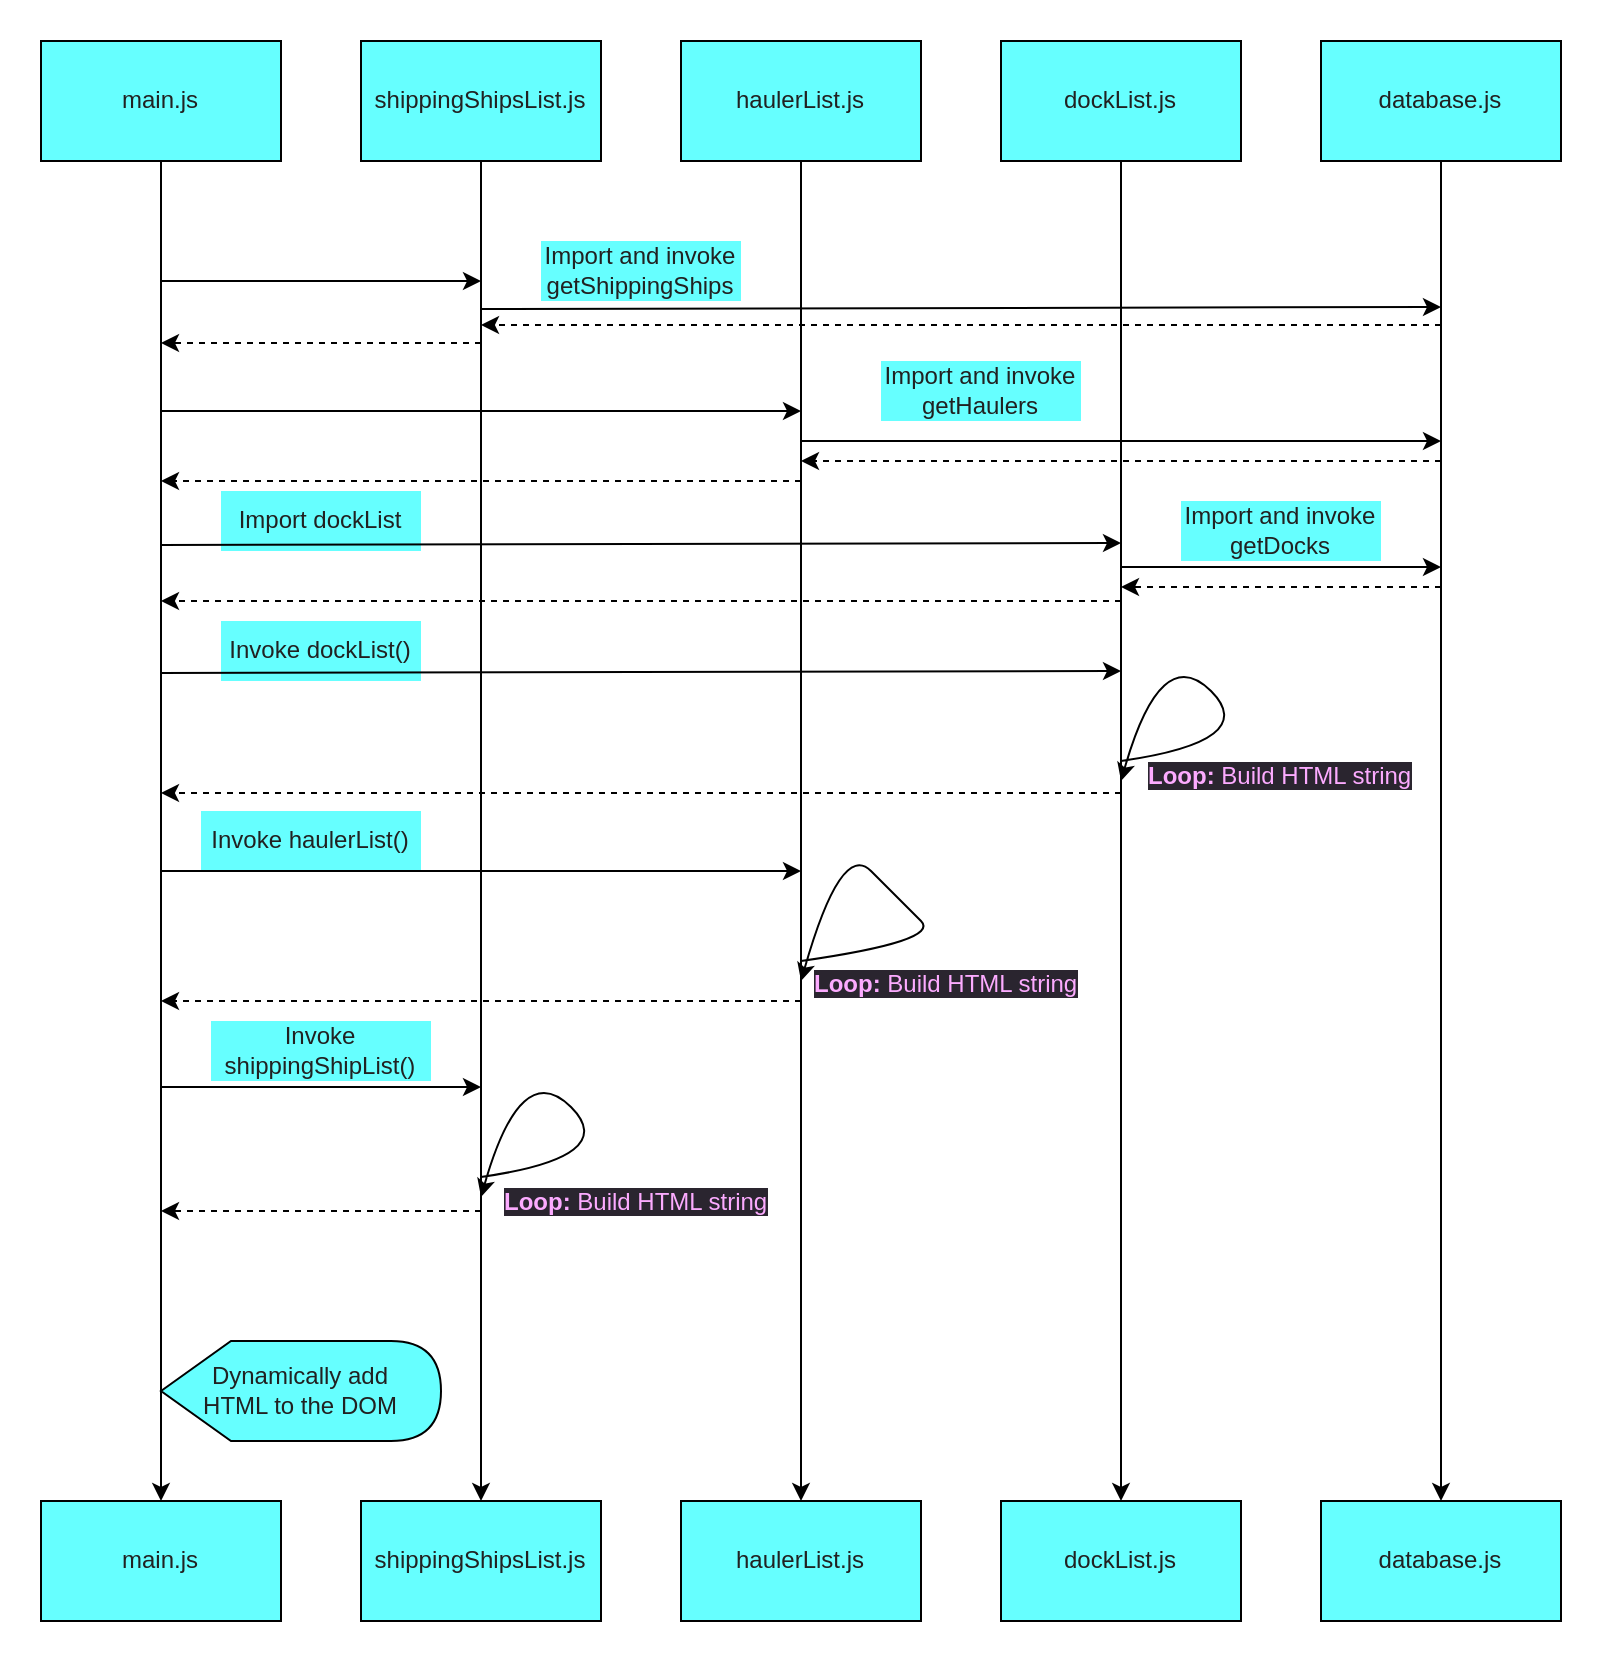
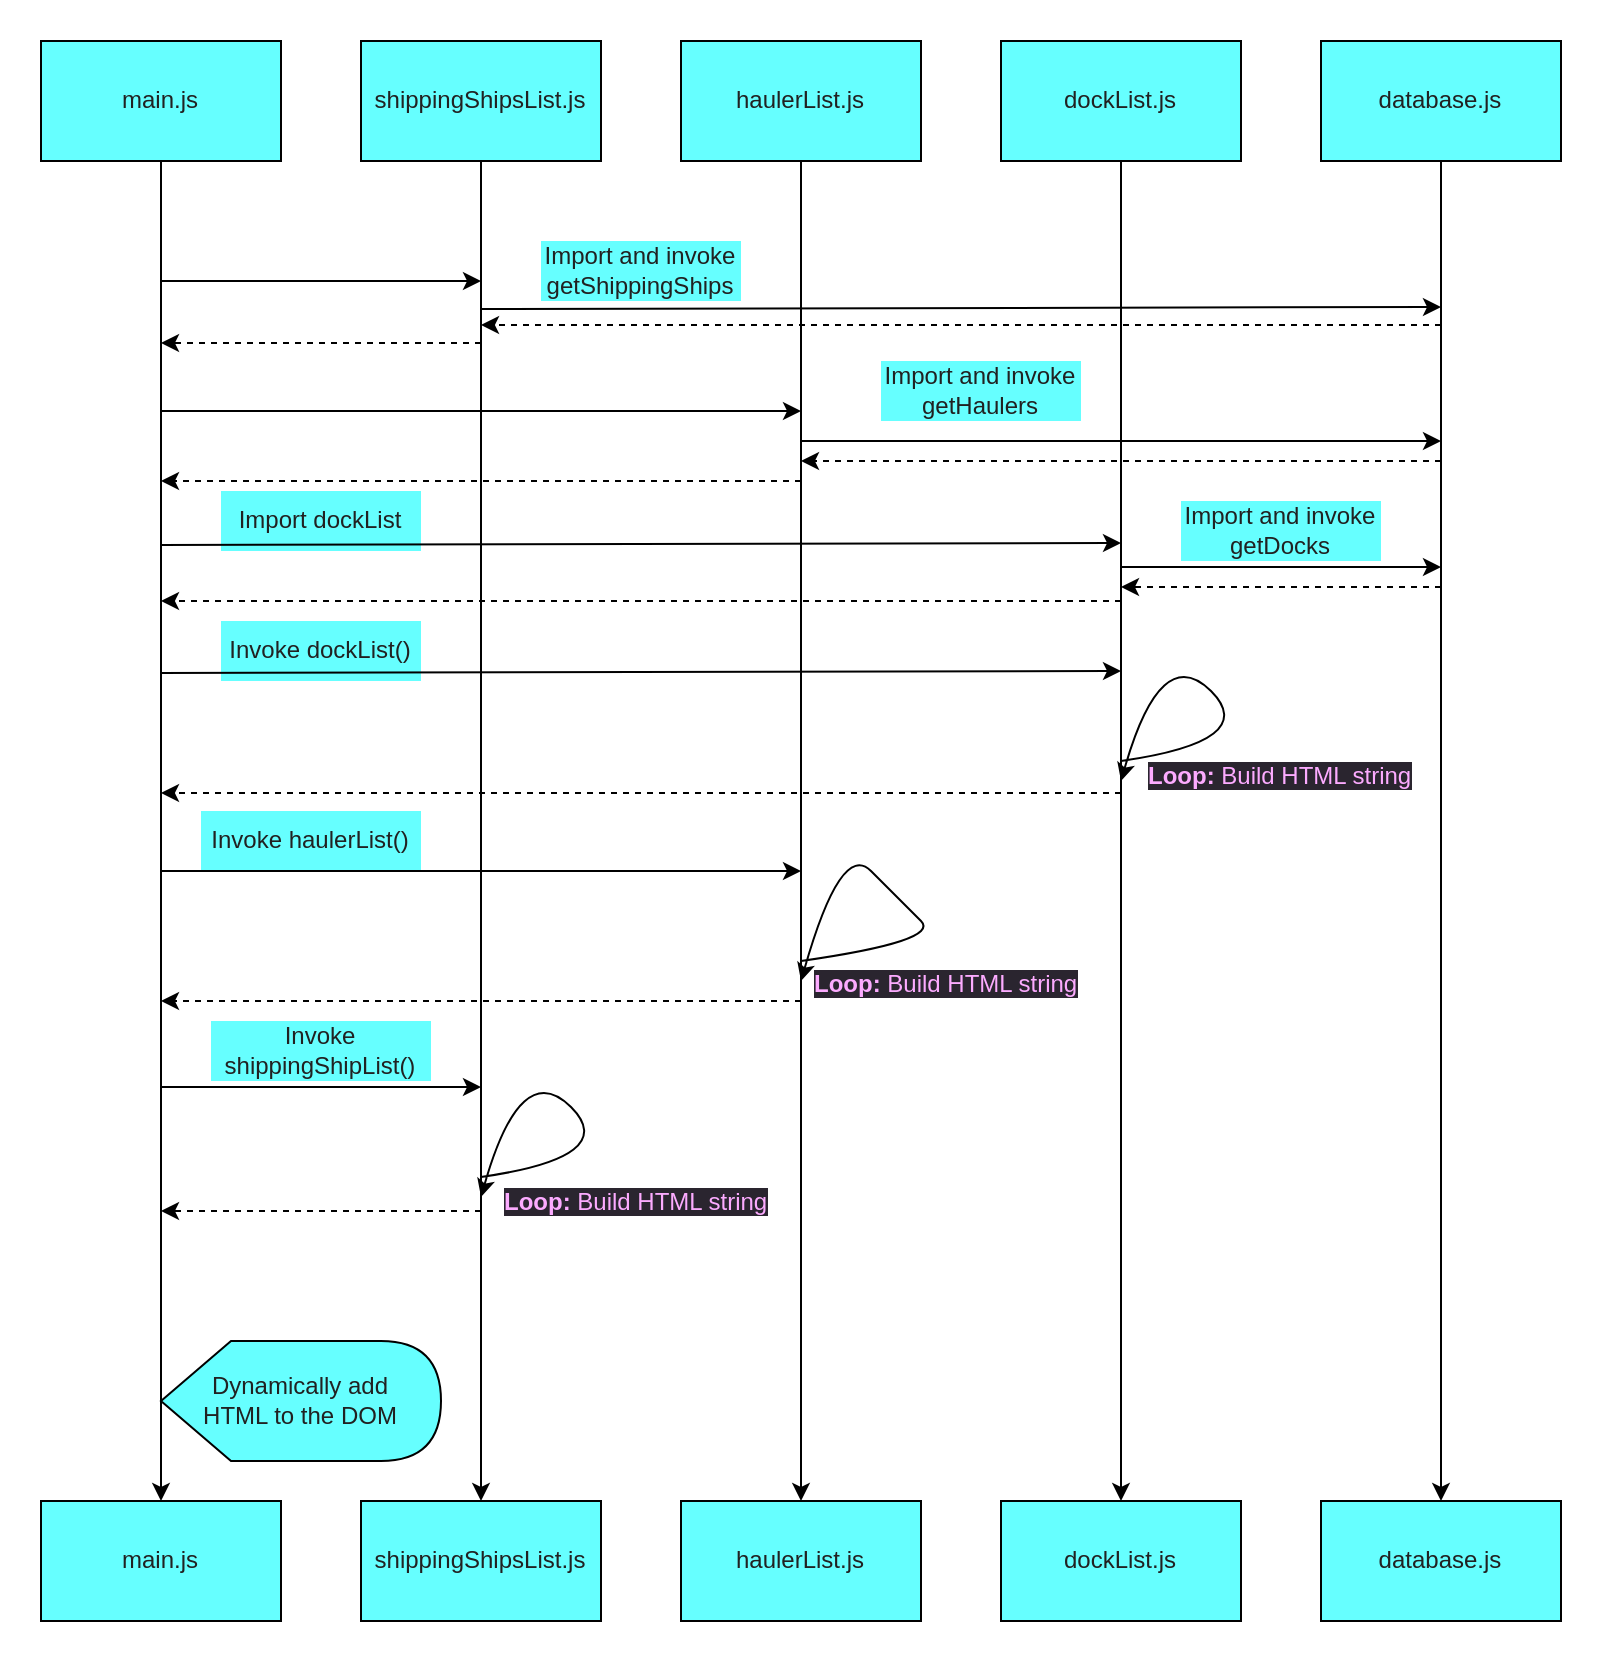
(301, 1391) -> (301, 1401)
